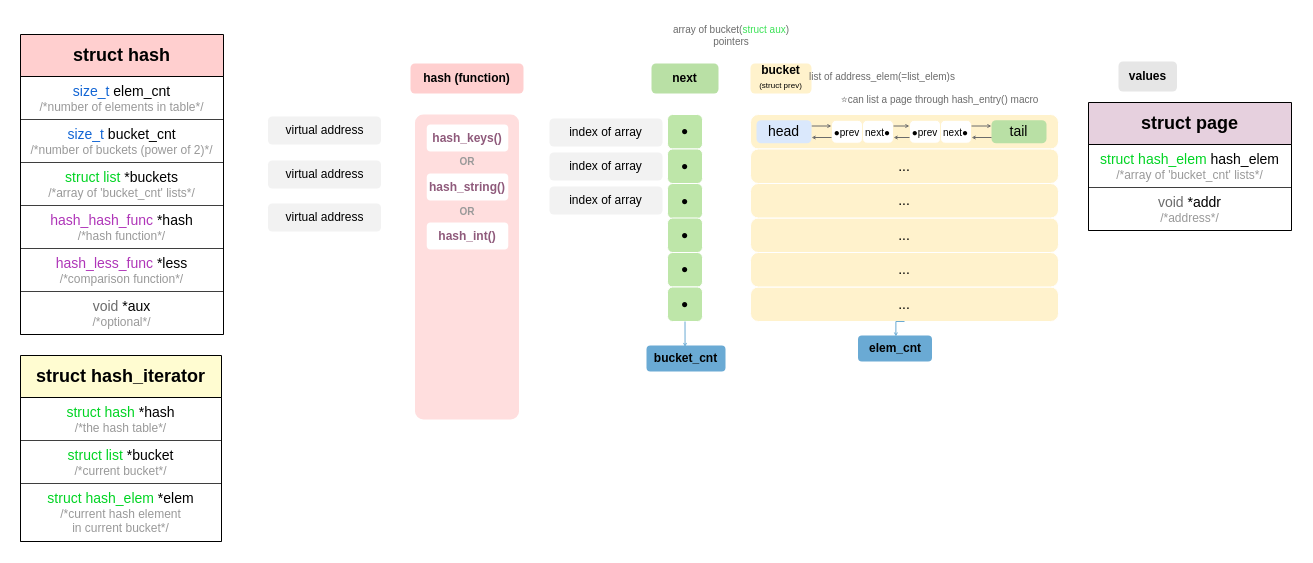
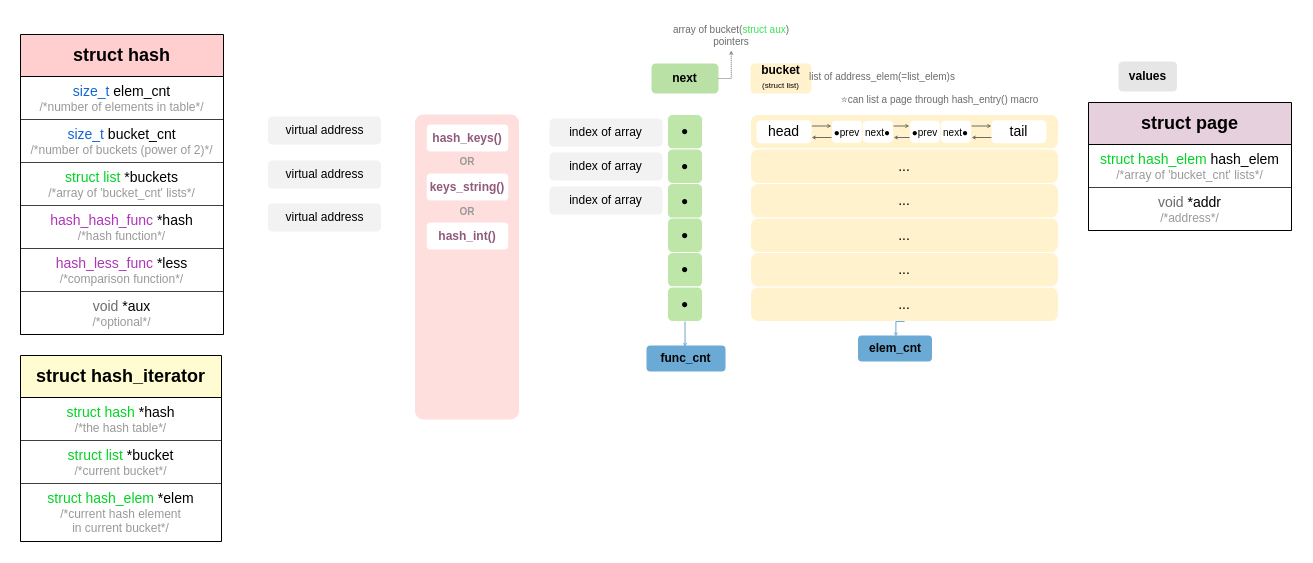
(781, 64) -> (781, 64)
none -> (731, 72)
(467, 79) -> none
(784, 132) -> (784, 132)
(1019, 132) -> (1019, 132)
(468, 188) -> (468, 188)
(686, 359) -> (686, 359)
